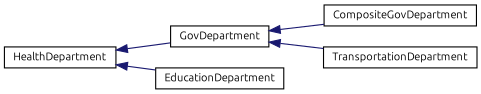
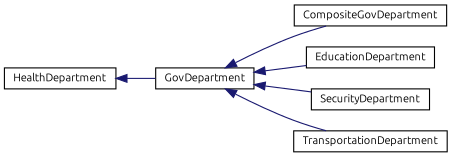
(141, 68) -> (286, 68)
none -> (370, 99)
